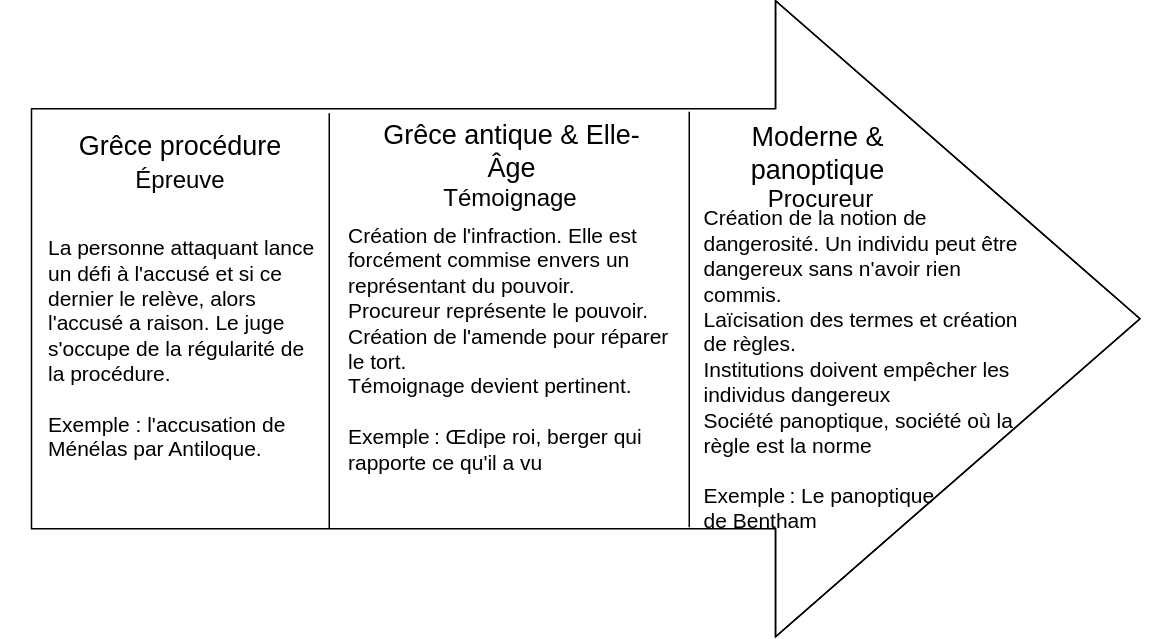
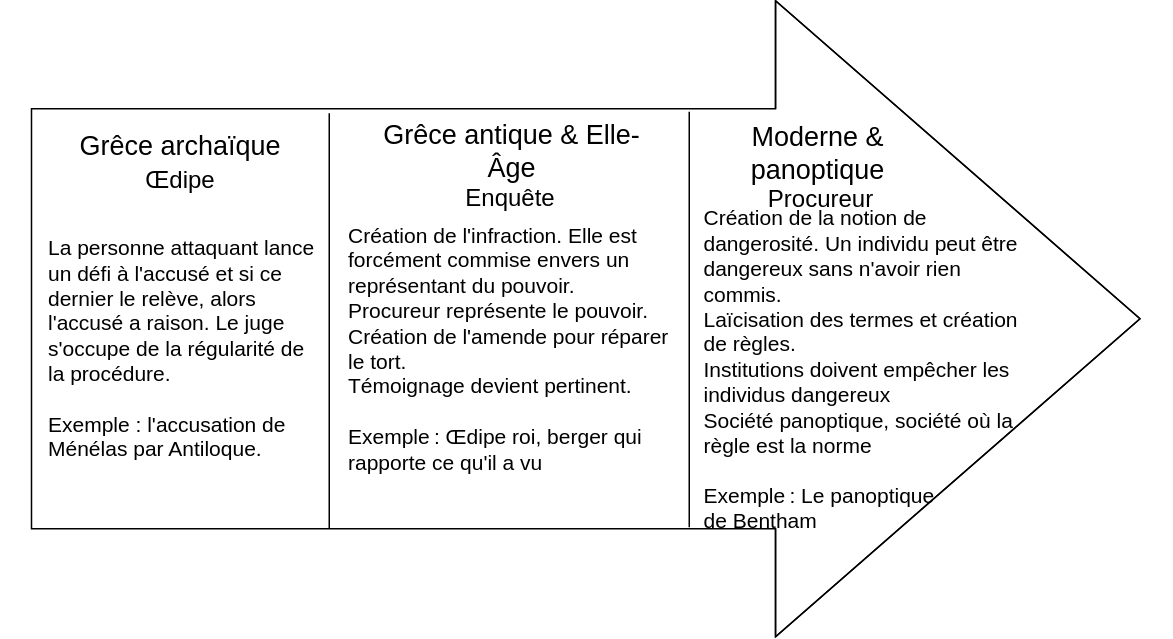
(181, 146) -> (181, 146)
(181, 179) -> (181, 179)
(511, 197) -> (511, 197)
